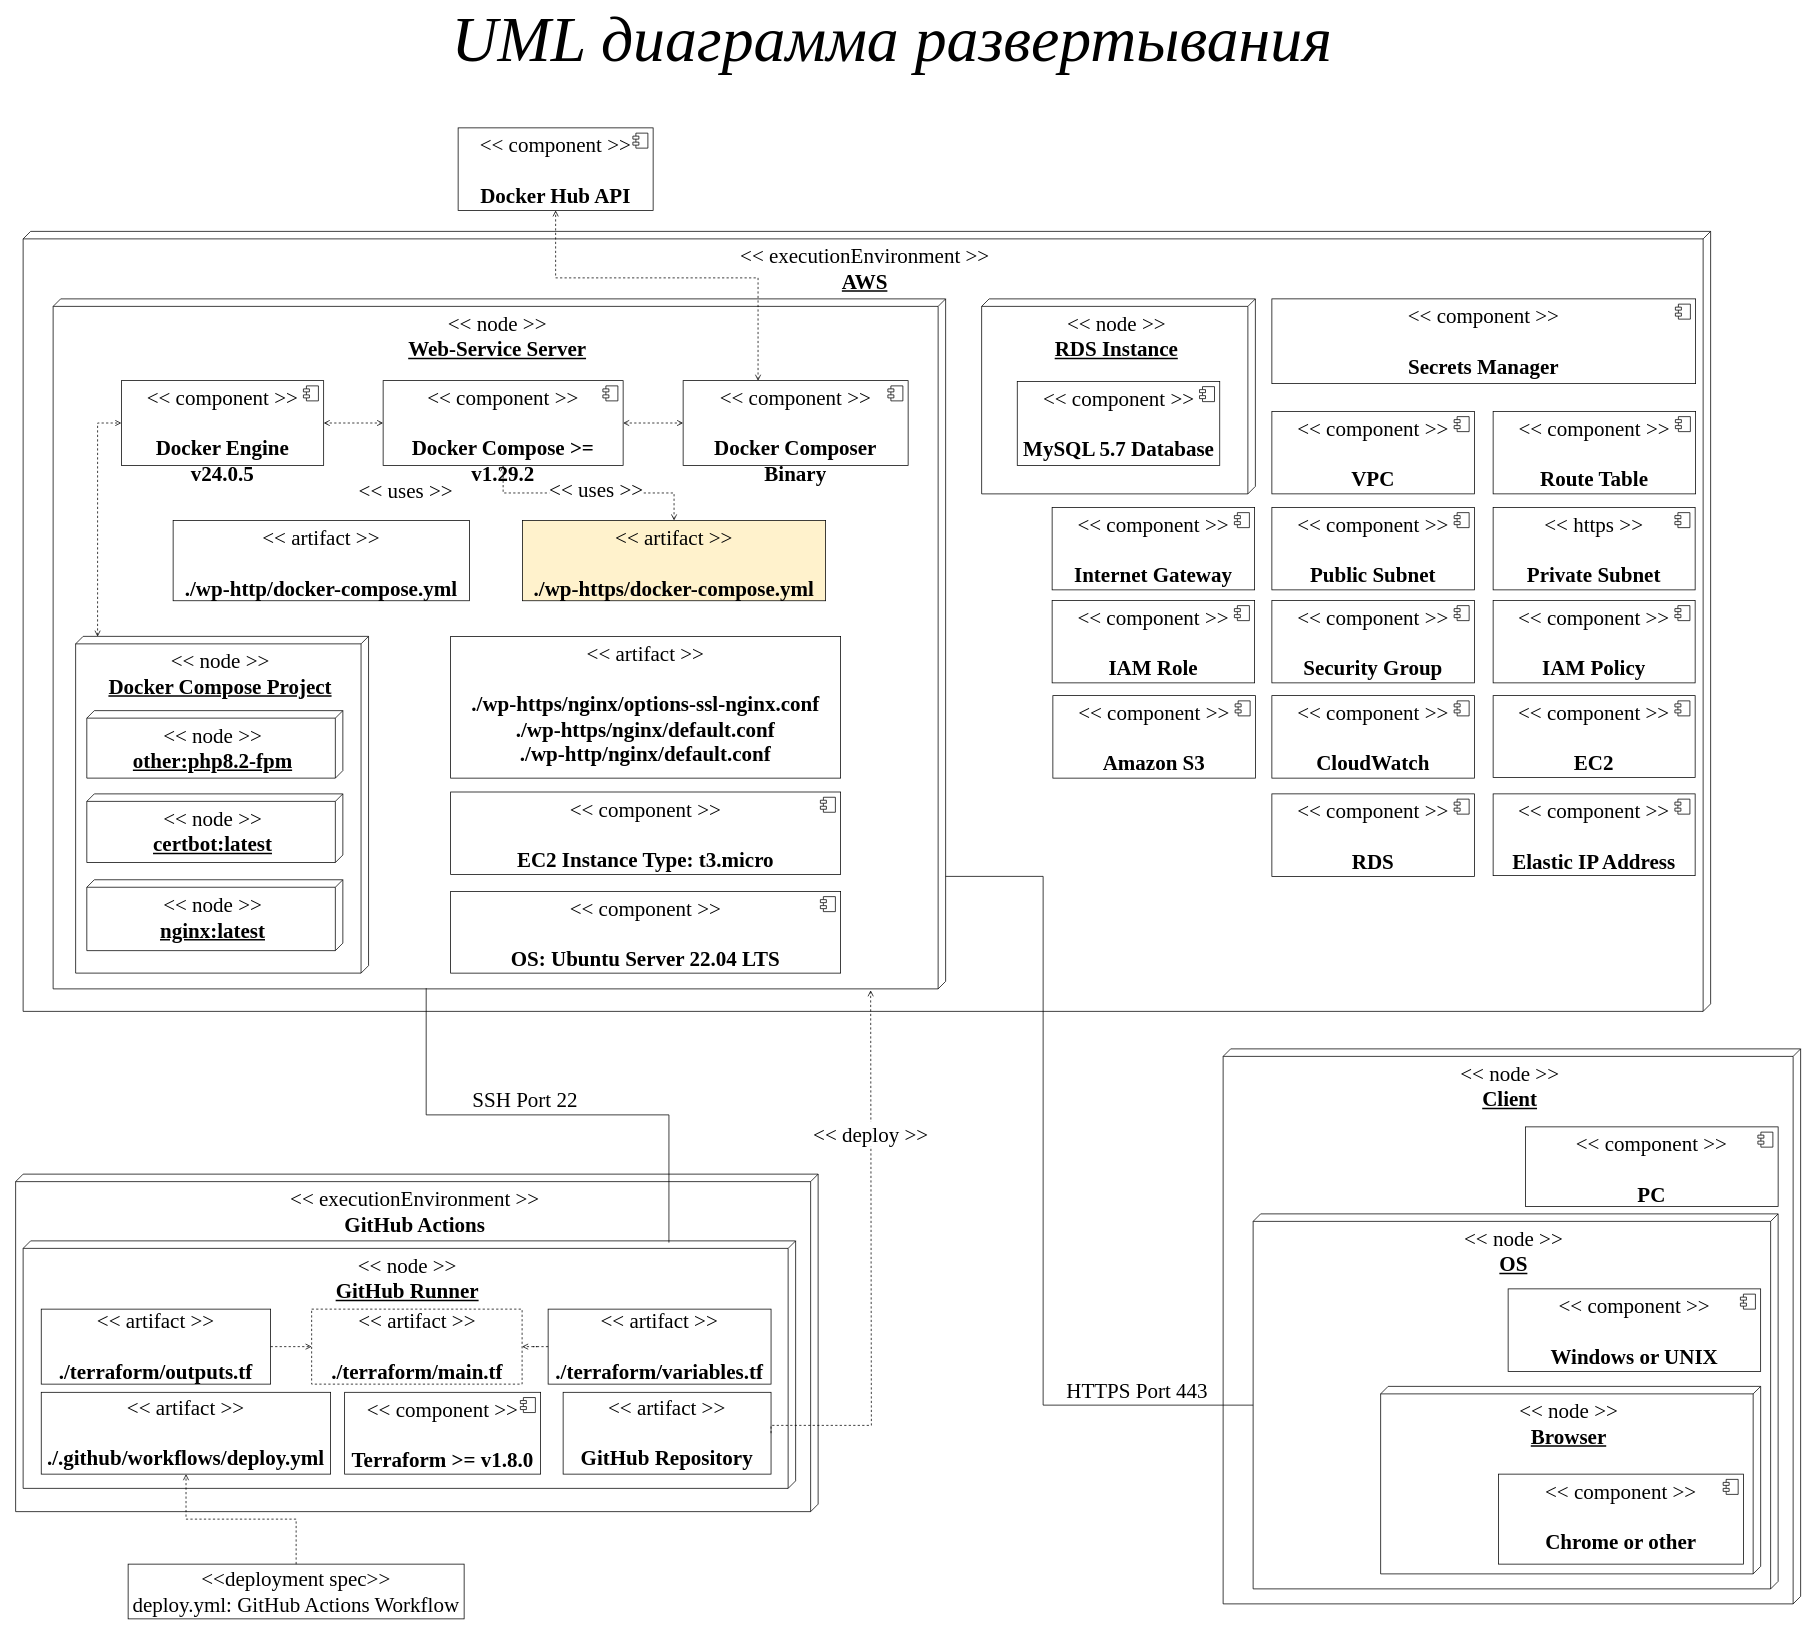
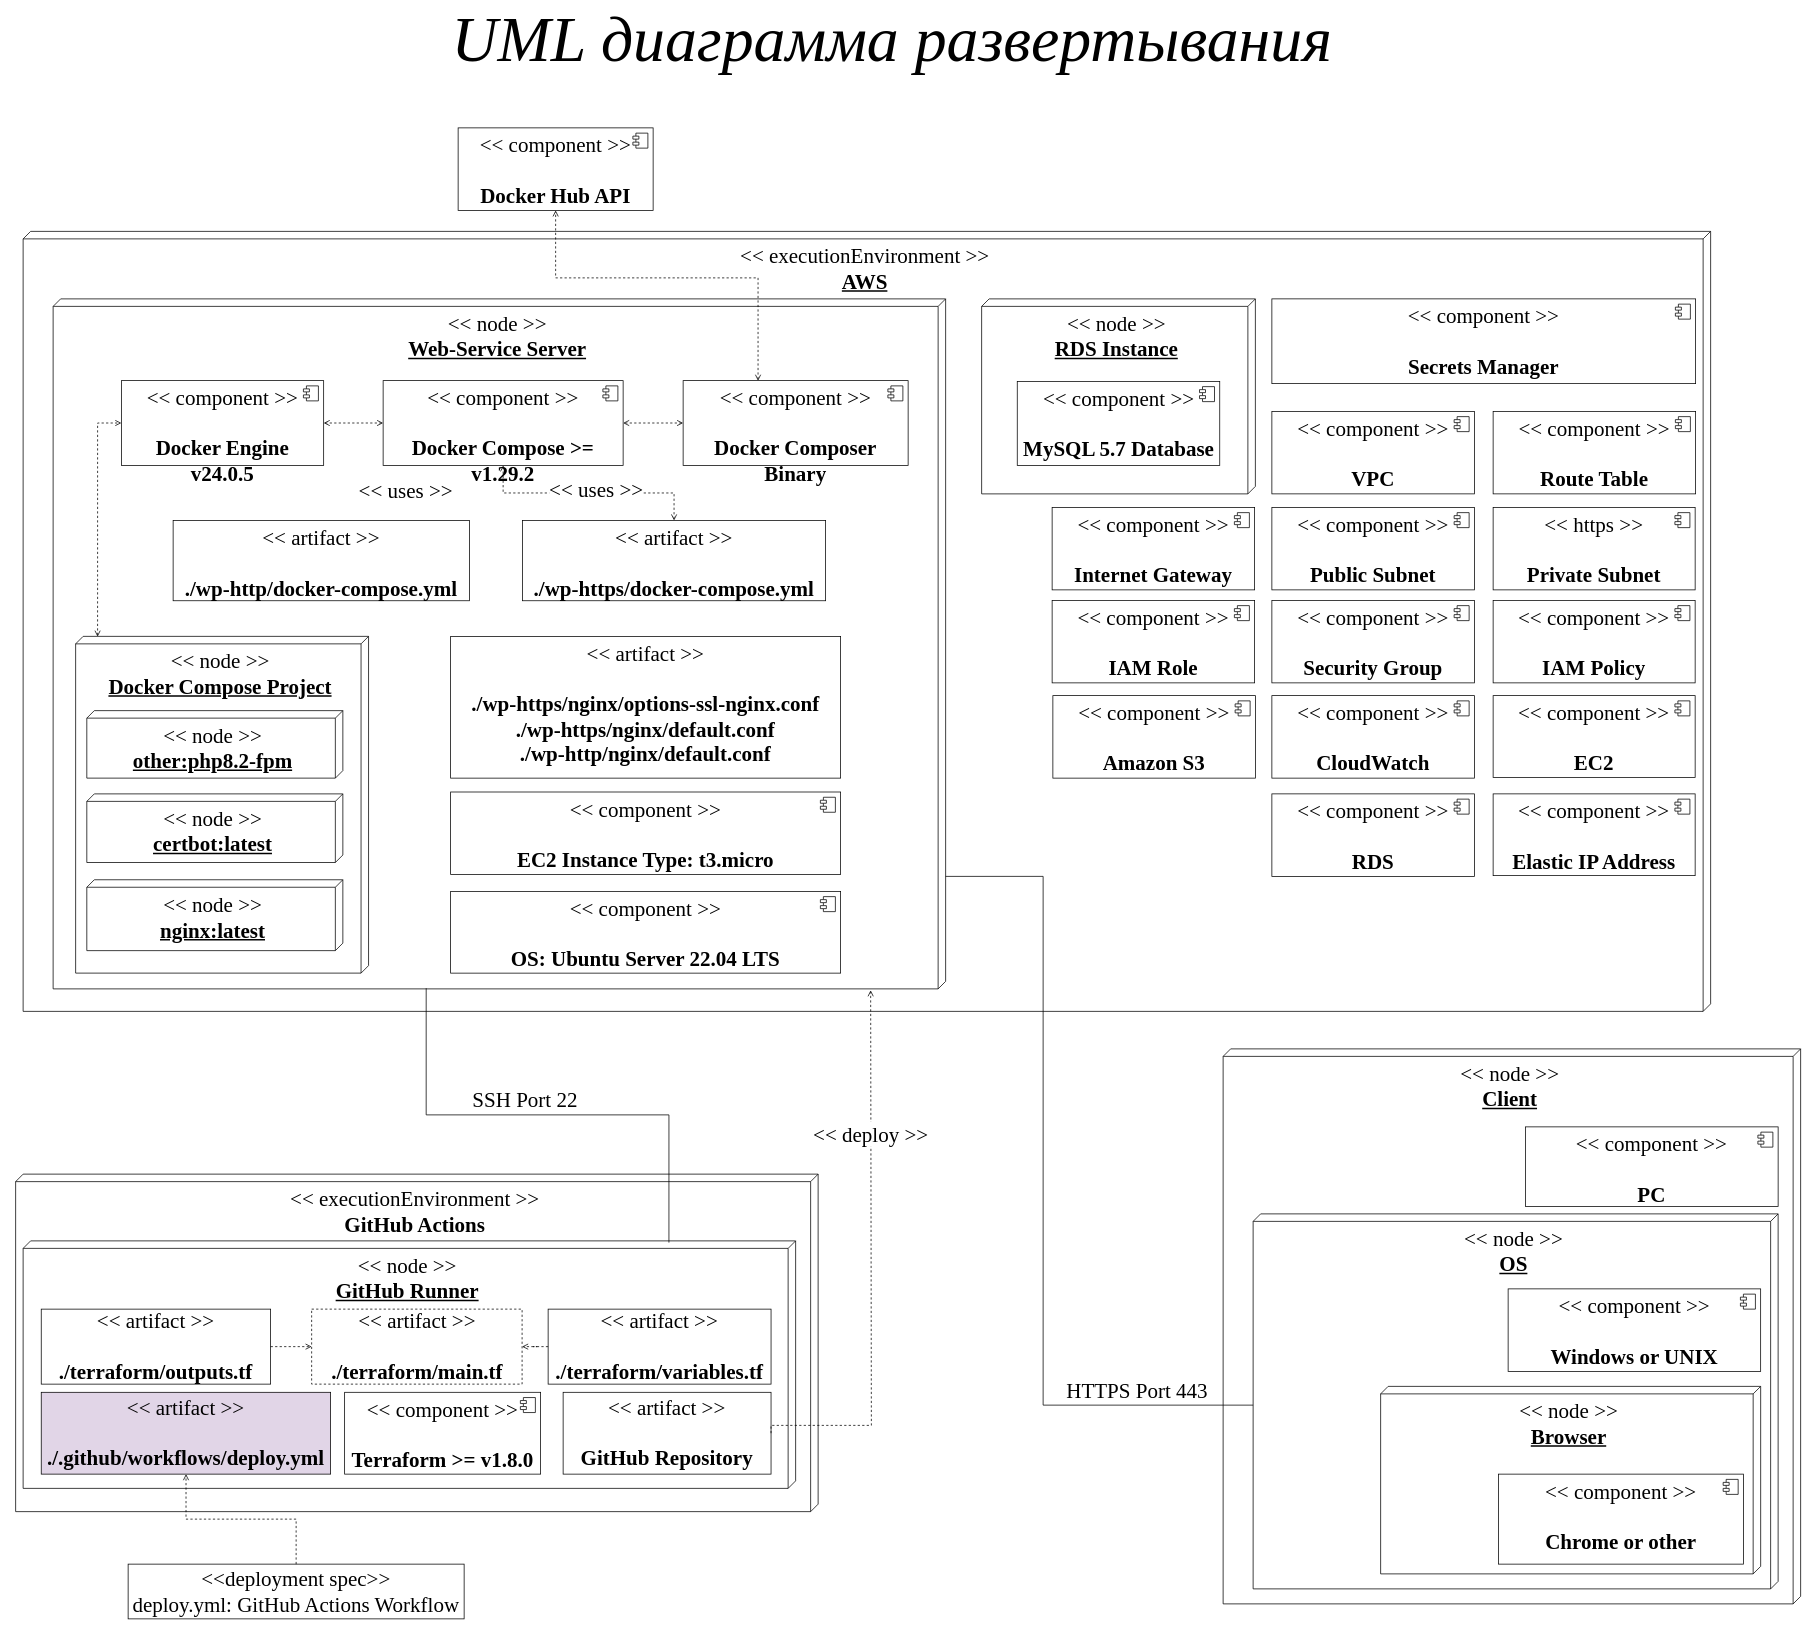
(674, 561) -> (674, 561)
(186, 1433) -> (186, 1433)
